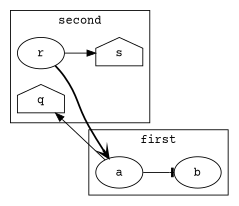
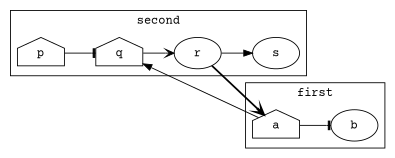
none -> (41, 53)
(119, 53) -> (276, 53)
none -> (154, 53)
(119, 172) -> (276, 125)
